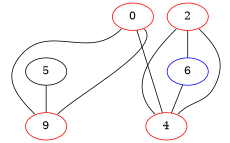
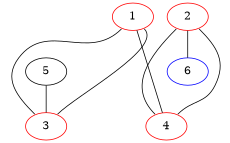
(133, 17) -> (133, 17)
(177, 99) -> none
(46, 126) -> (46, 126)
